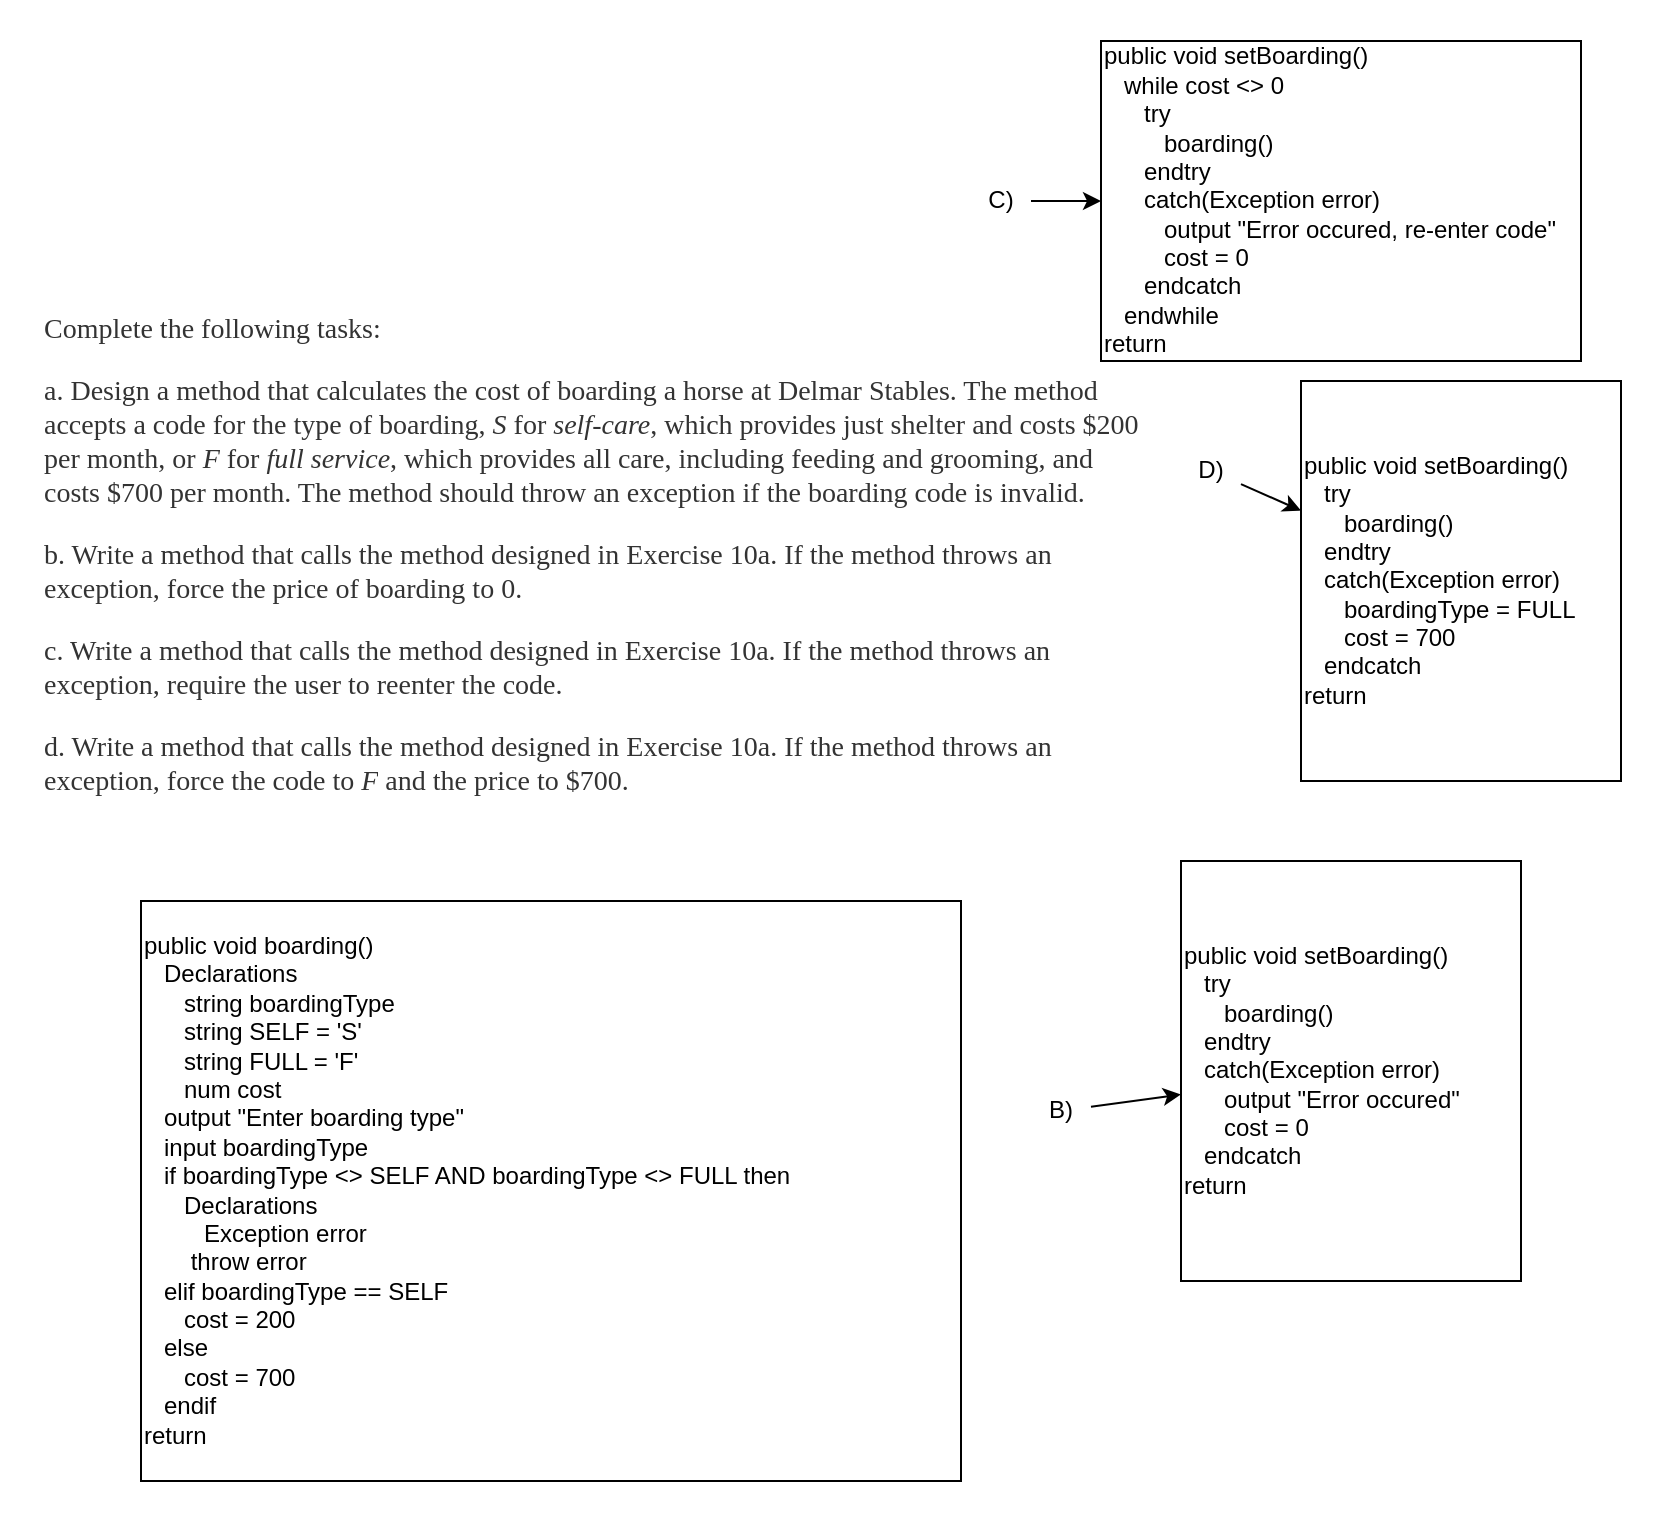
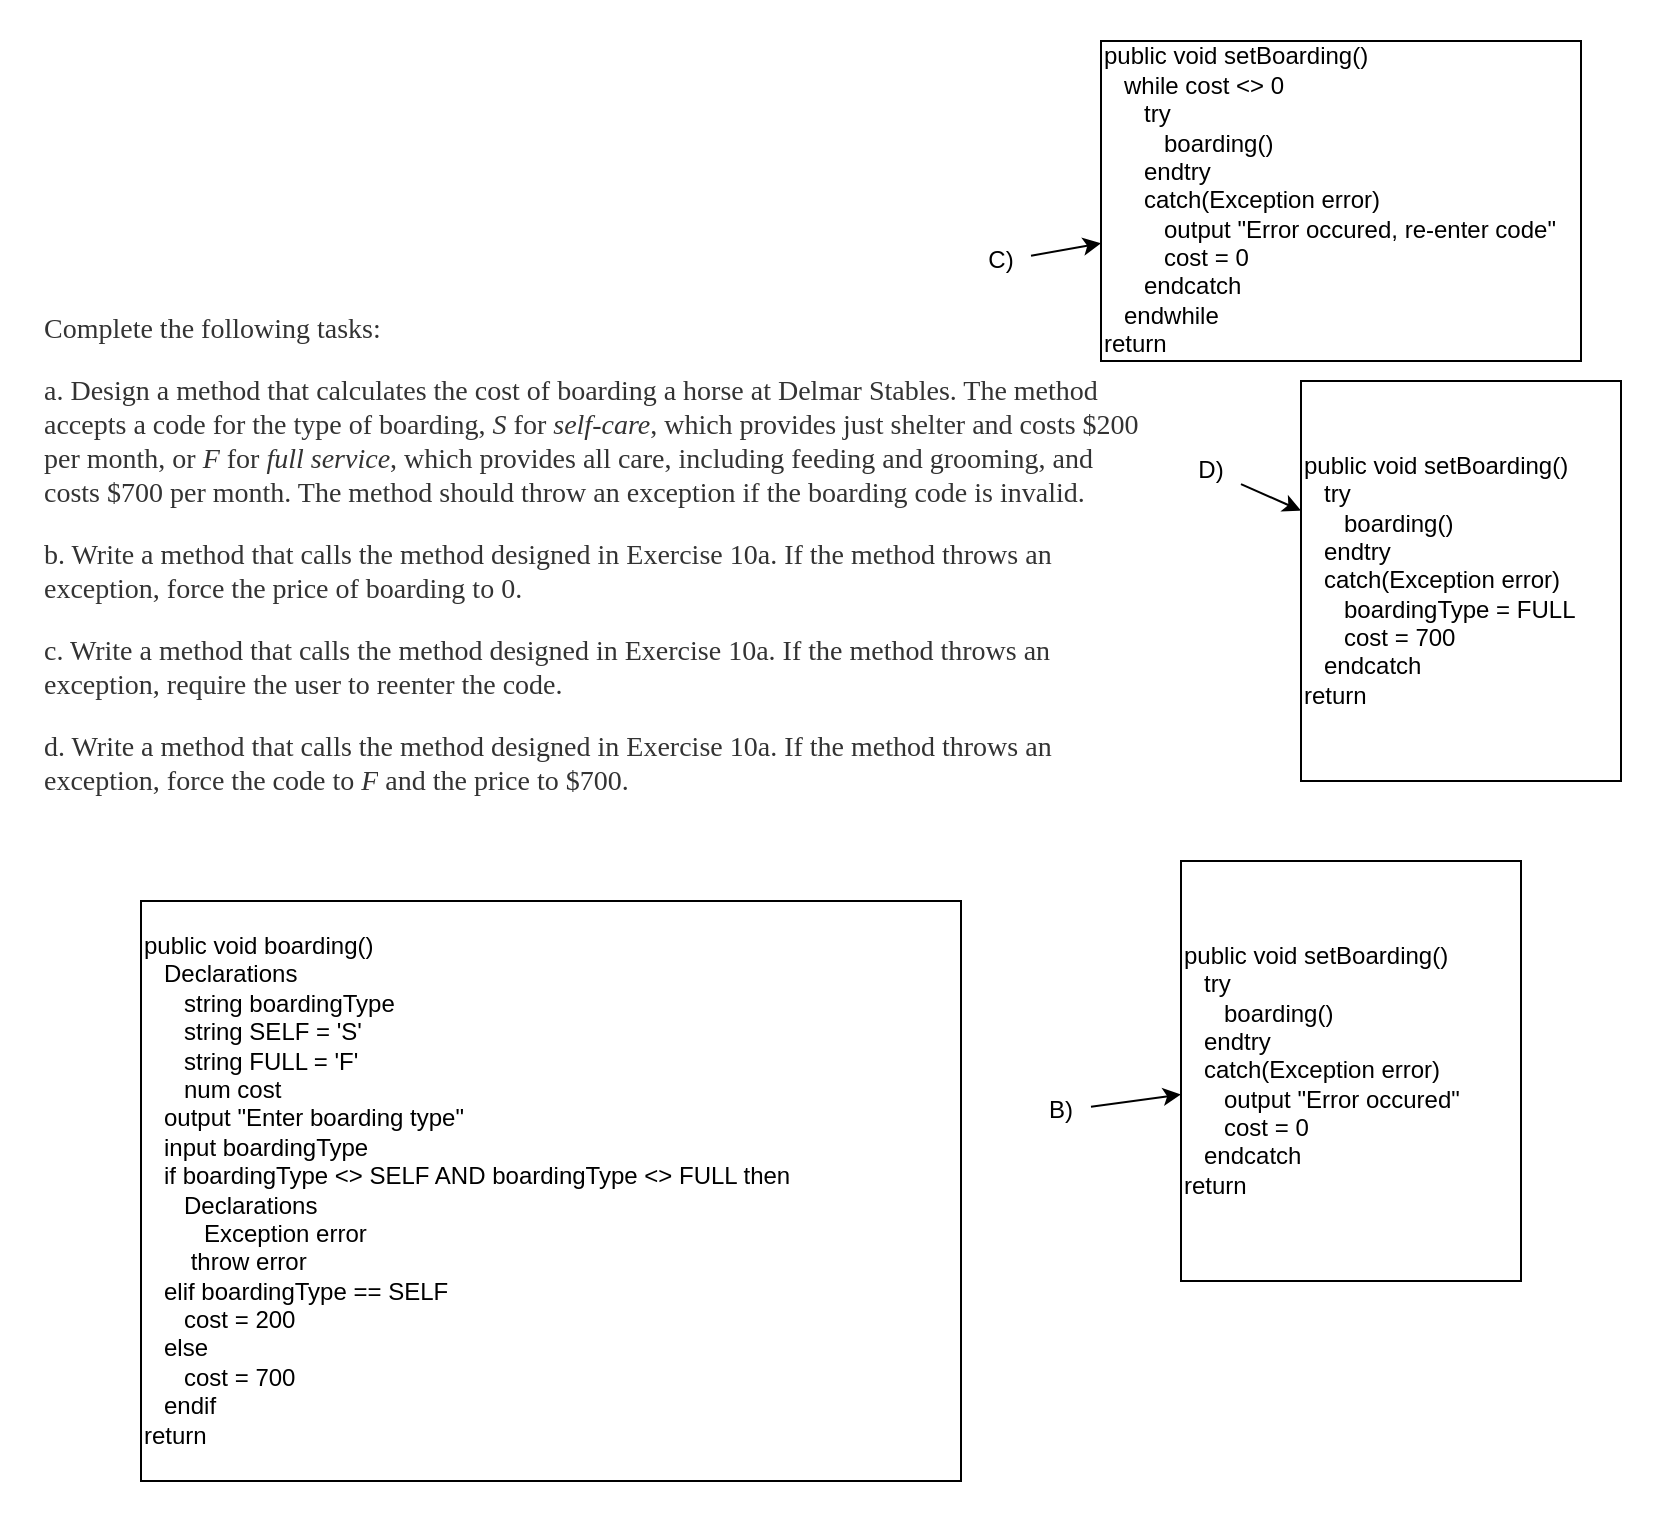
(1001, 201) -> (1001, 261)
